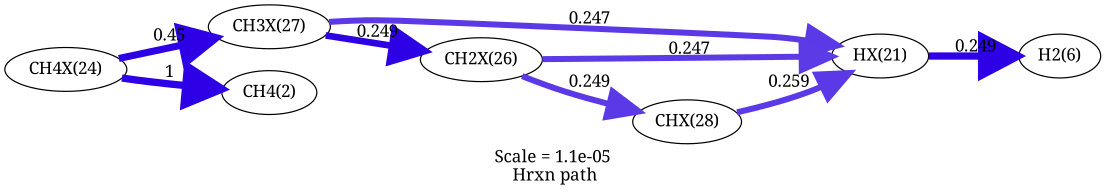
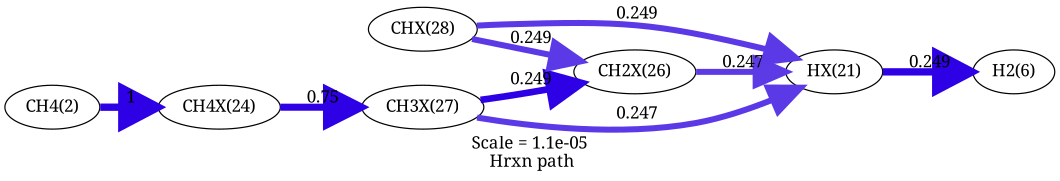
(168, 36) -> (321, 98)
(154, 82) -> (111, 107)
(787, 82) -> (635, 14)
(565, 92) -> (512, 47)
